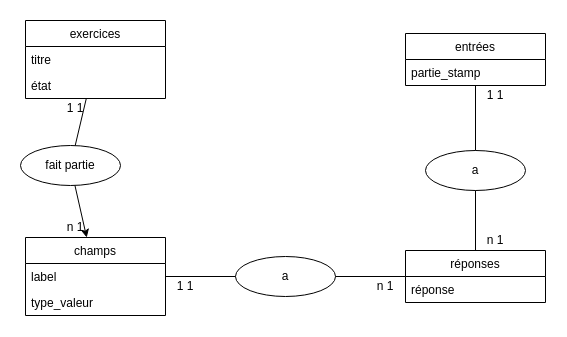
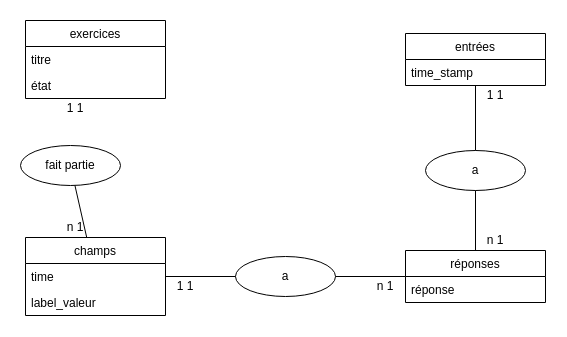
(450, 73) -> (443, 73)
(81, 123) -> none
(85, 229) -> (85, 232)
(45, 277) -> (43, 277)
(66, 303) -> (67, 303)
